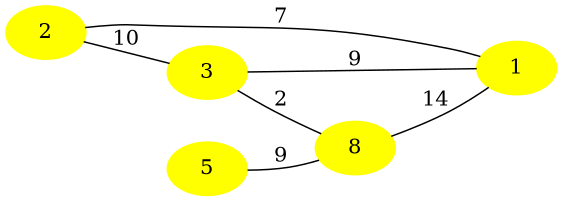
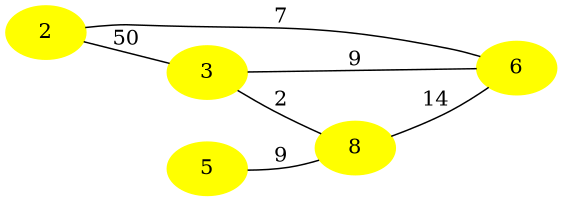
(127, 39) -> (127, 39)
(517, 68) -> (517, 68)
